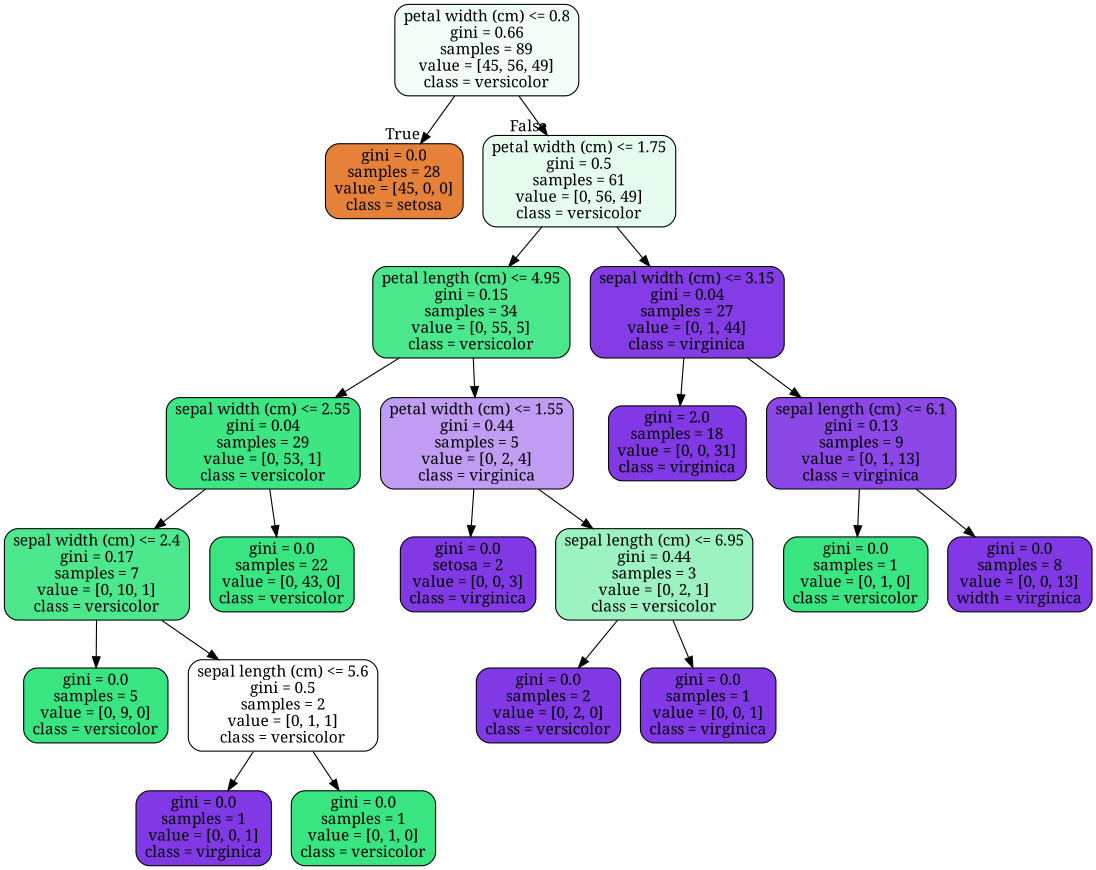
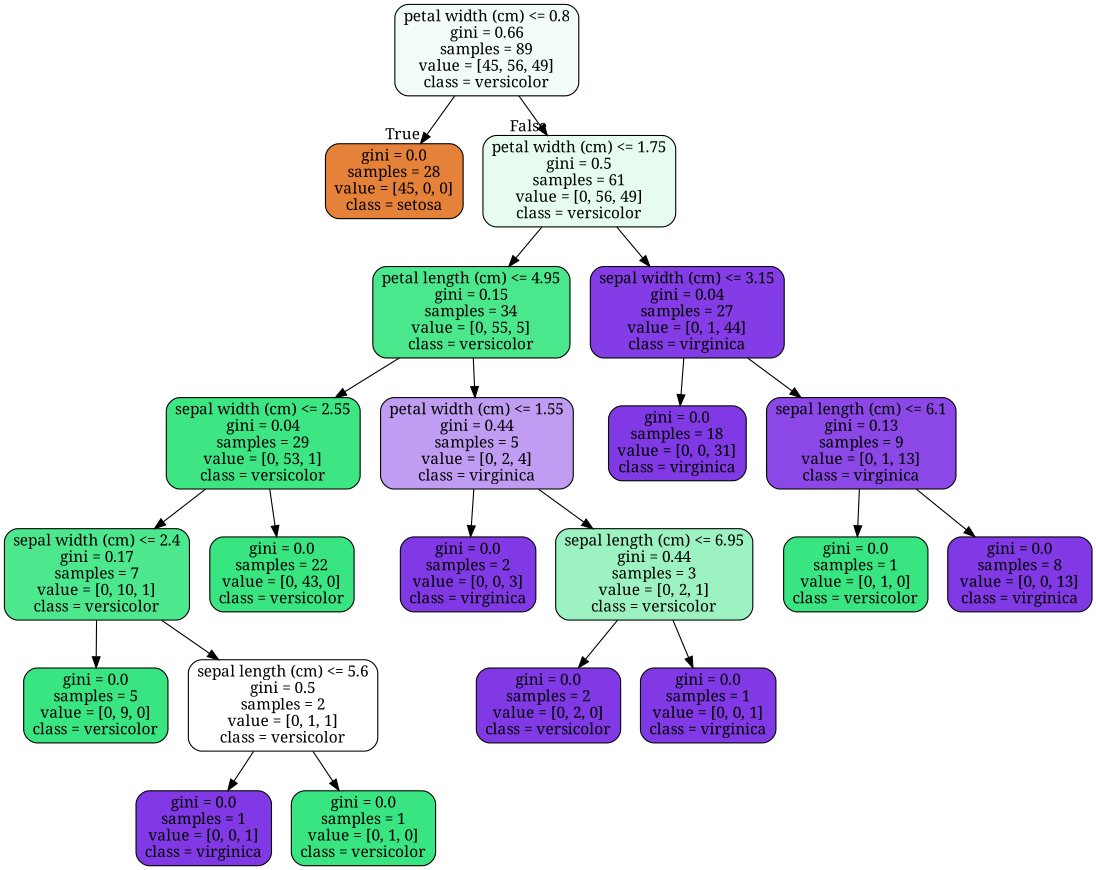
(677, 443) -> (677, 443)
(468, 574) -> (468, 574)
(1020, 574) -> (1020, 574)
